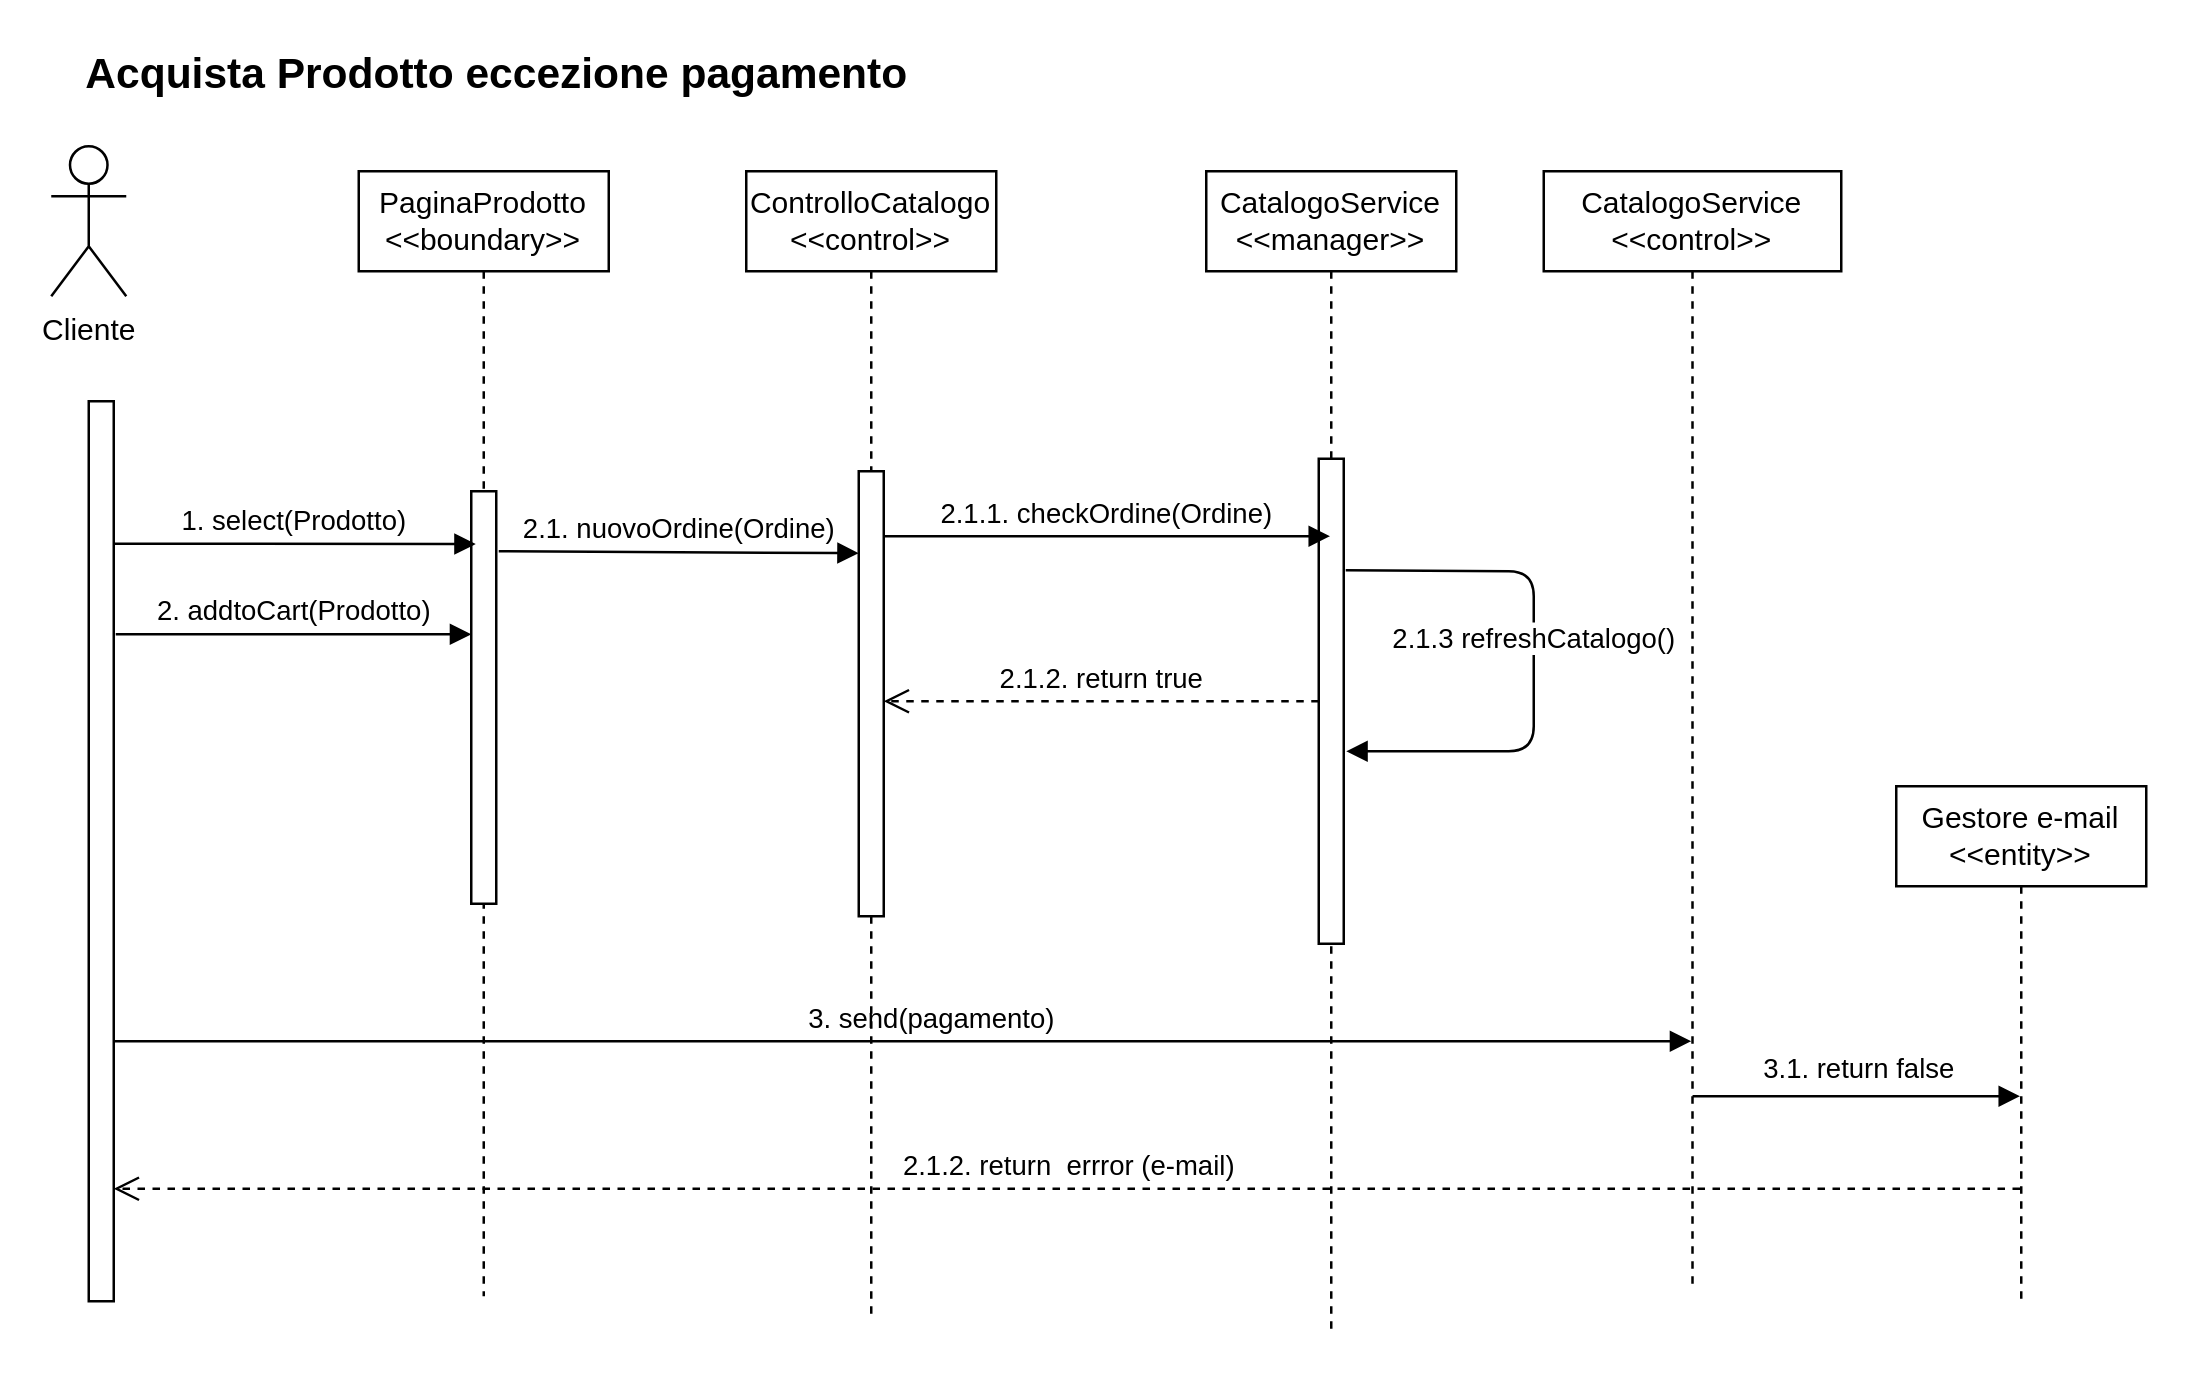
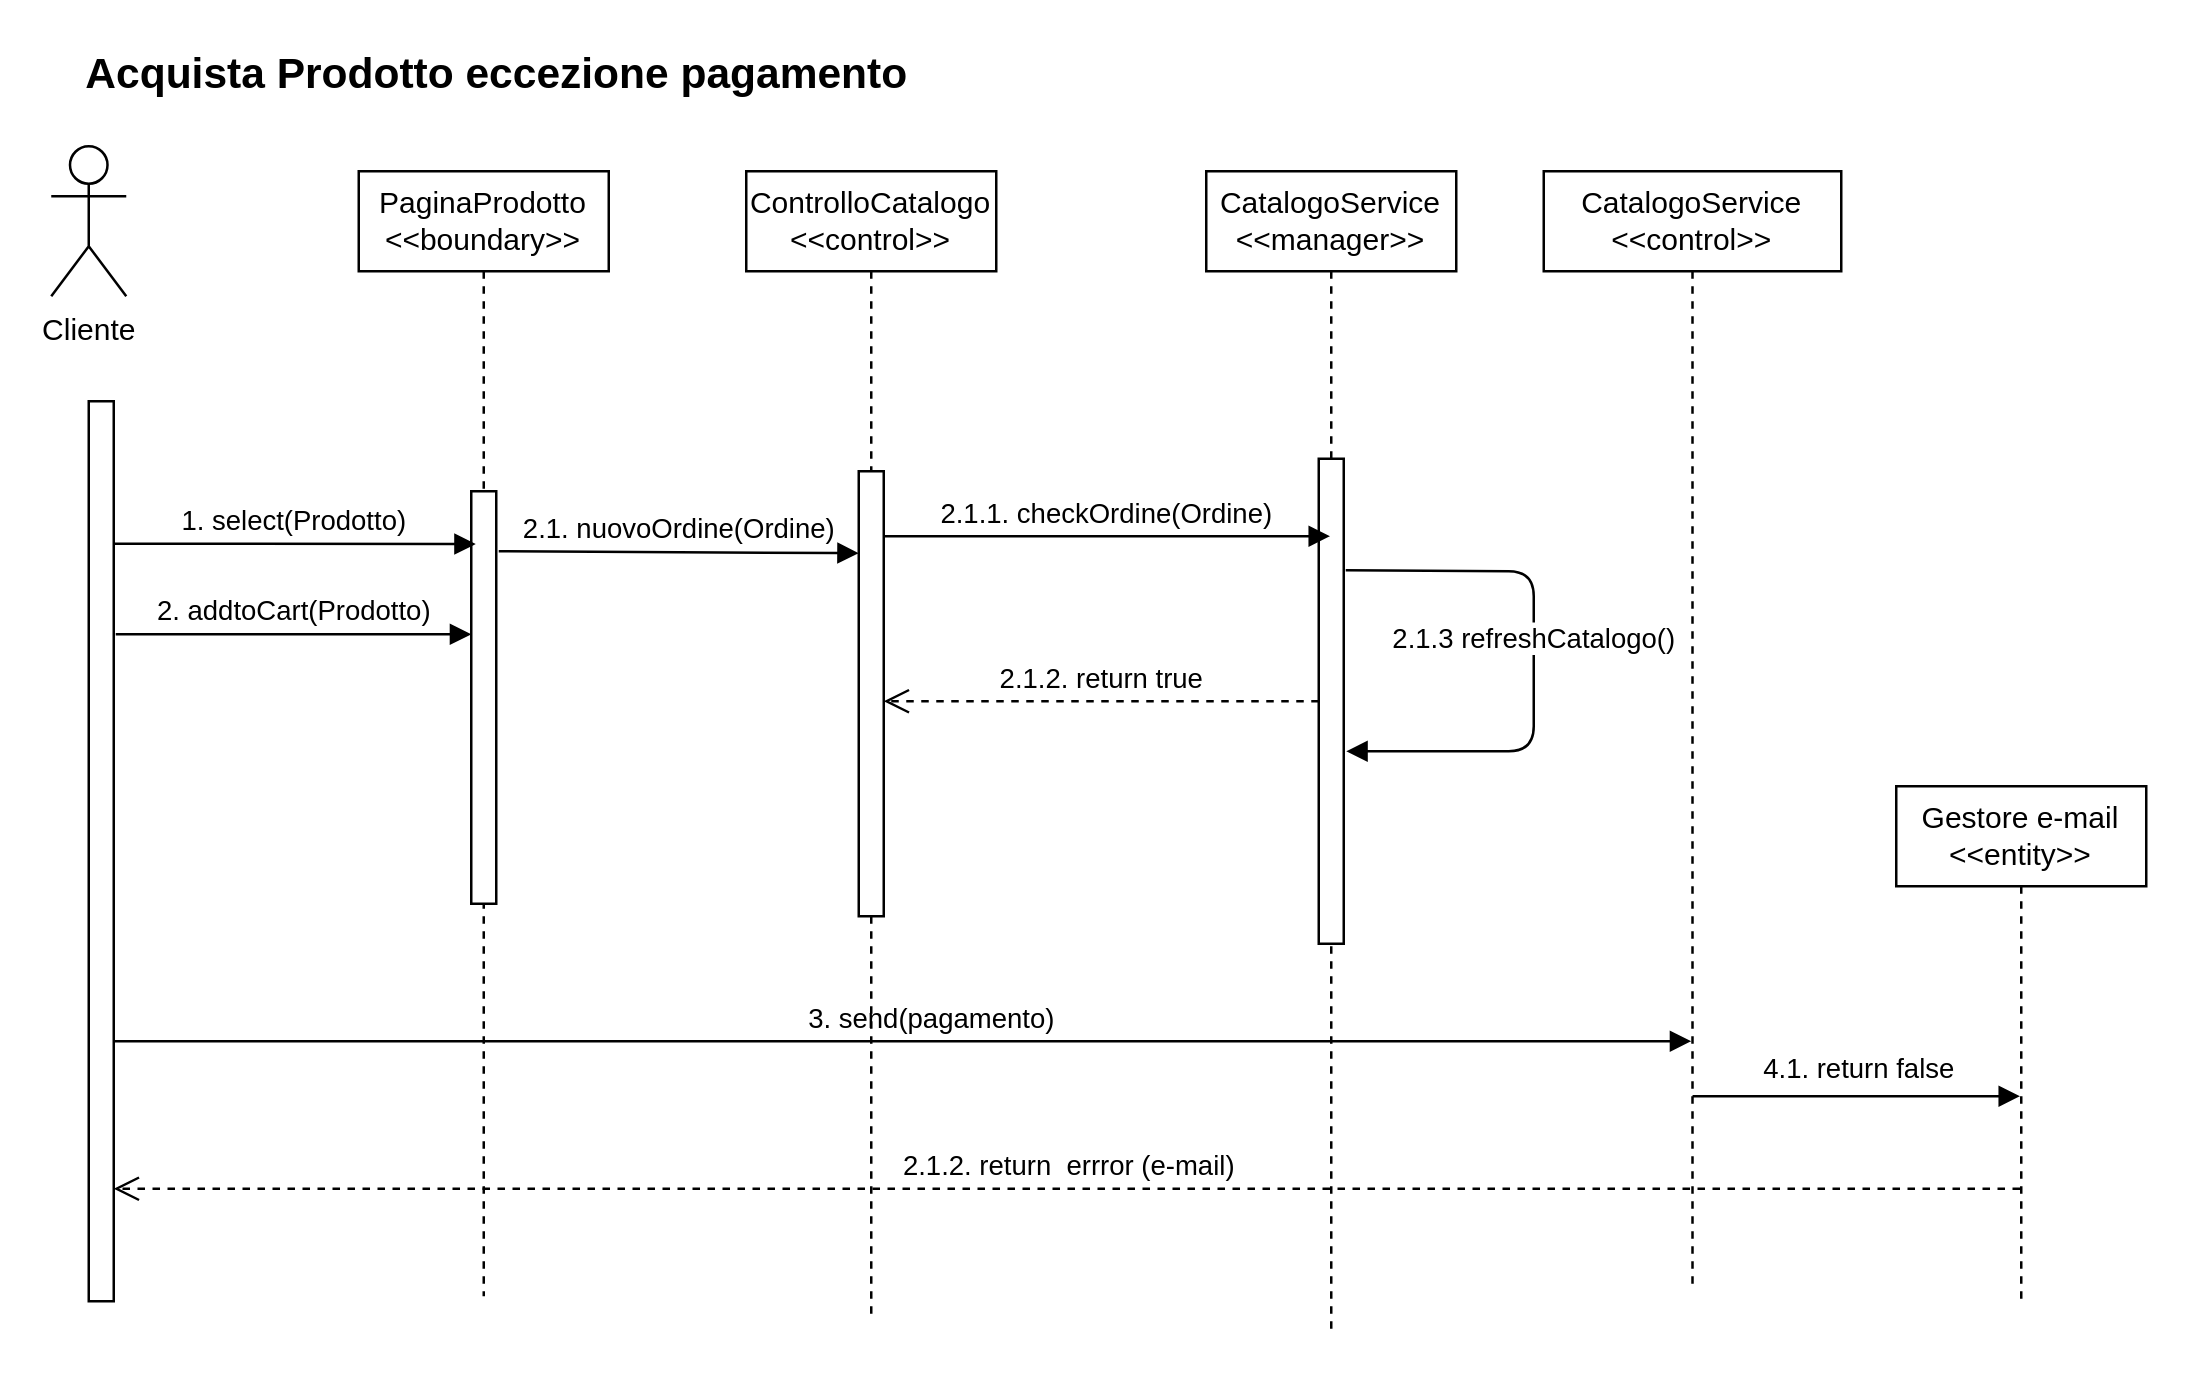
(1860, 1069) -> (1860, 1069)
